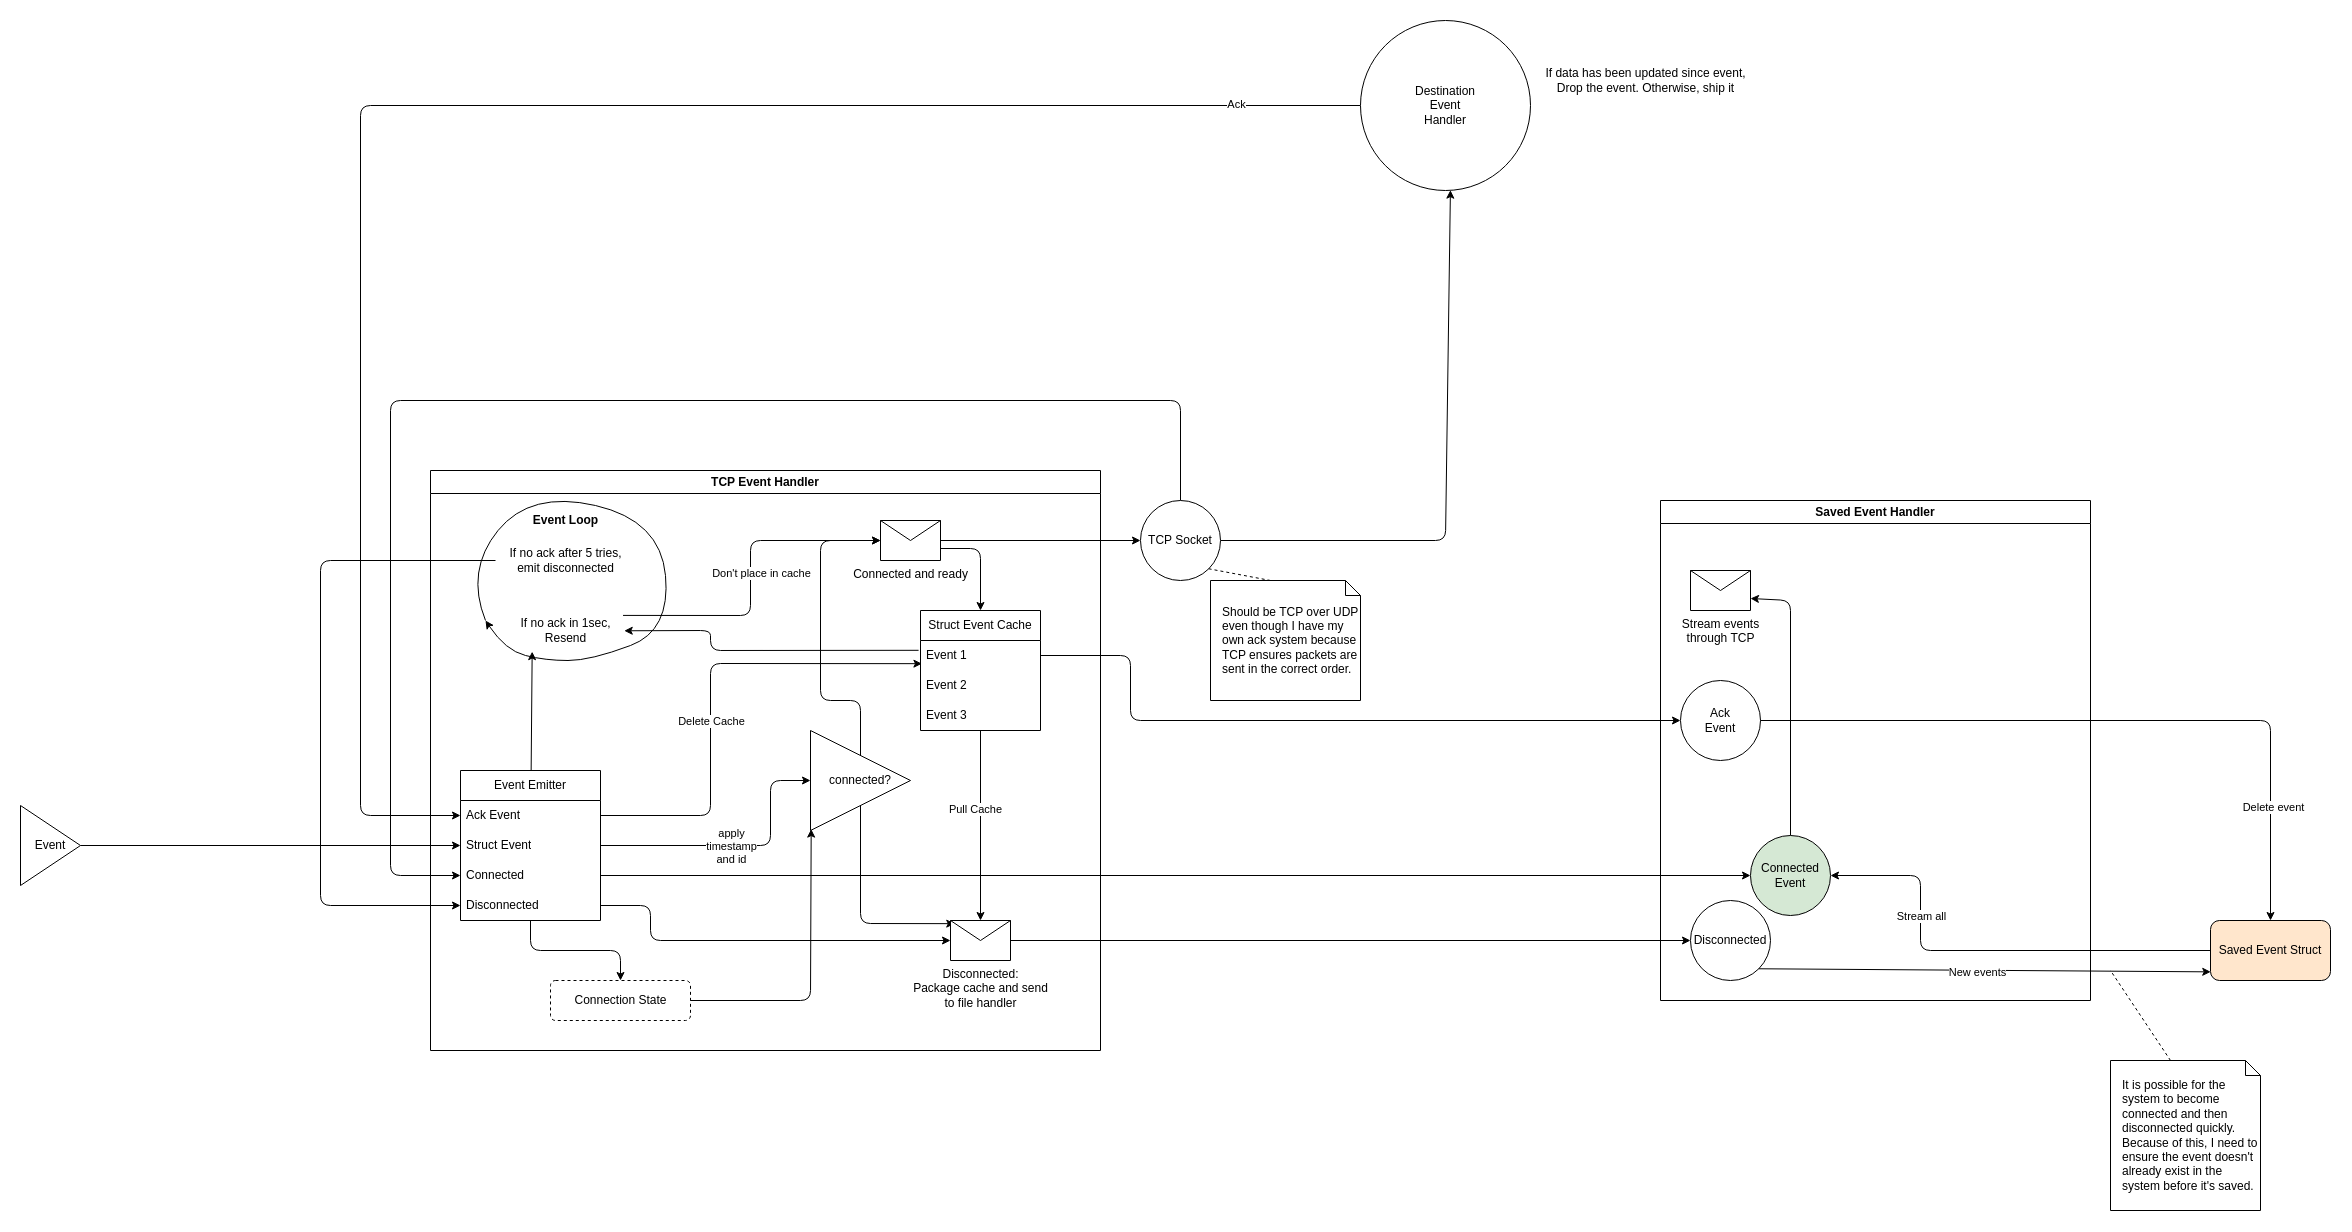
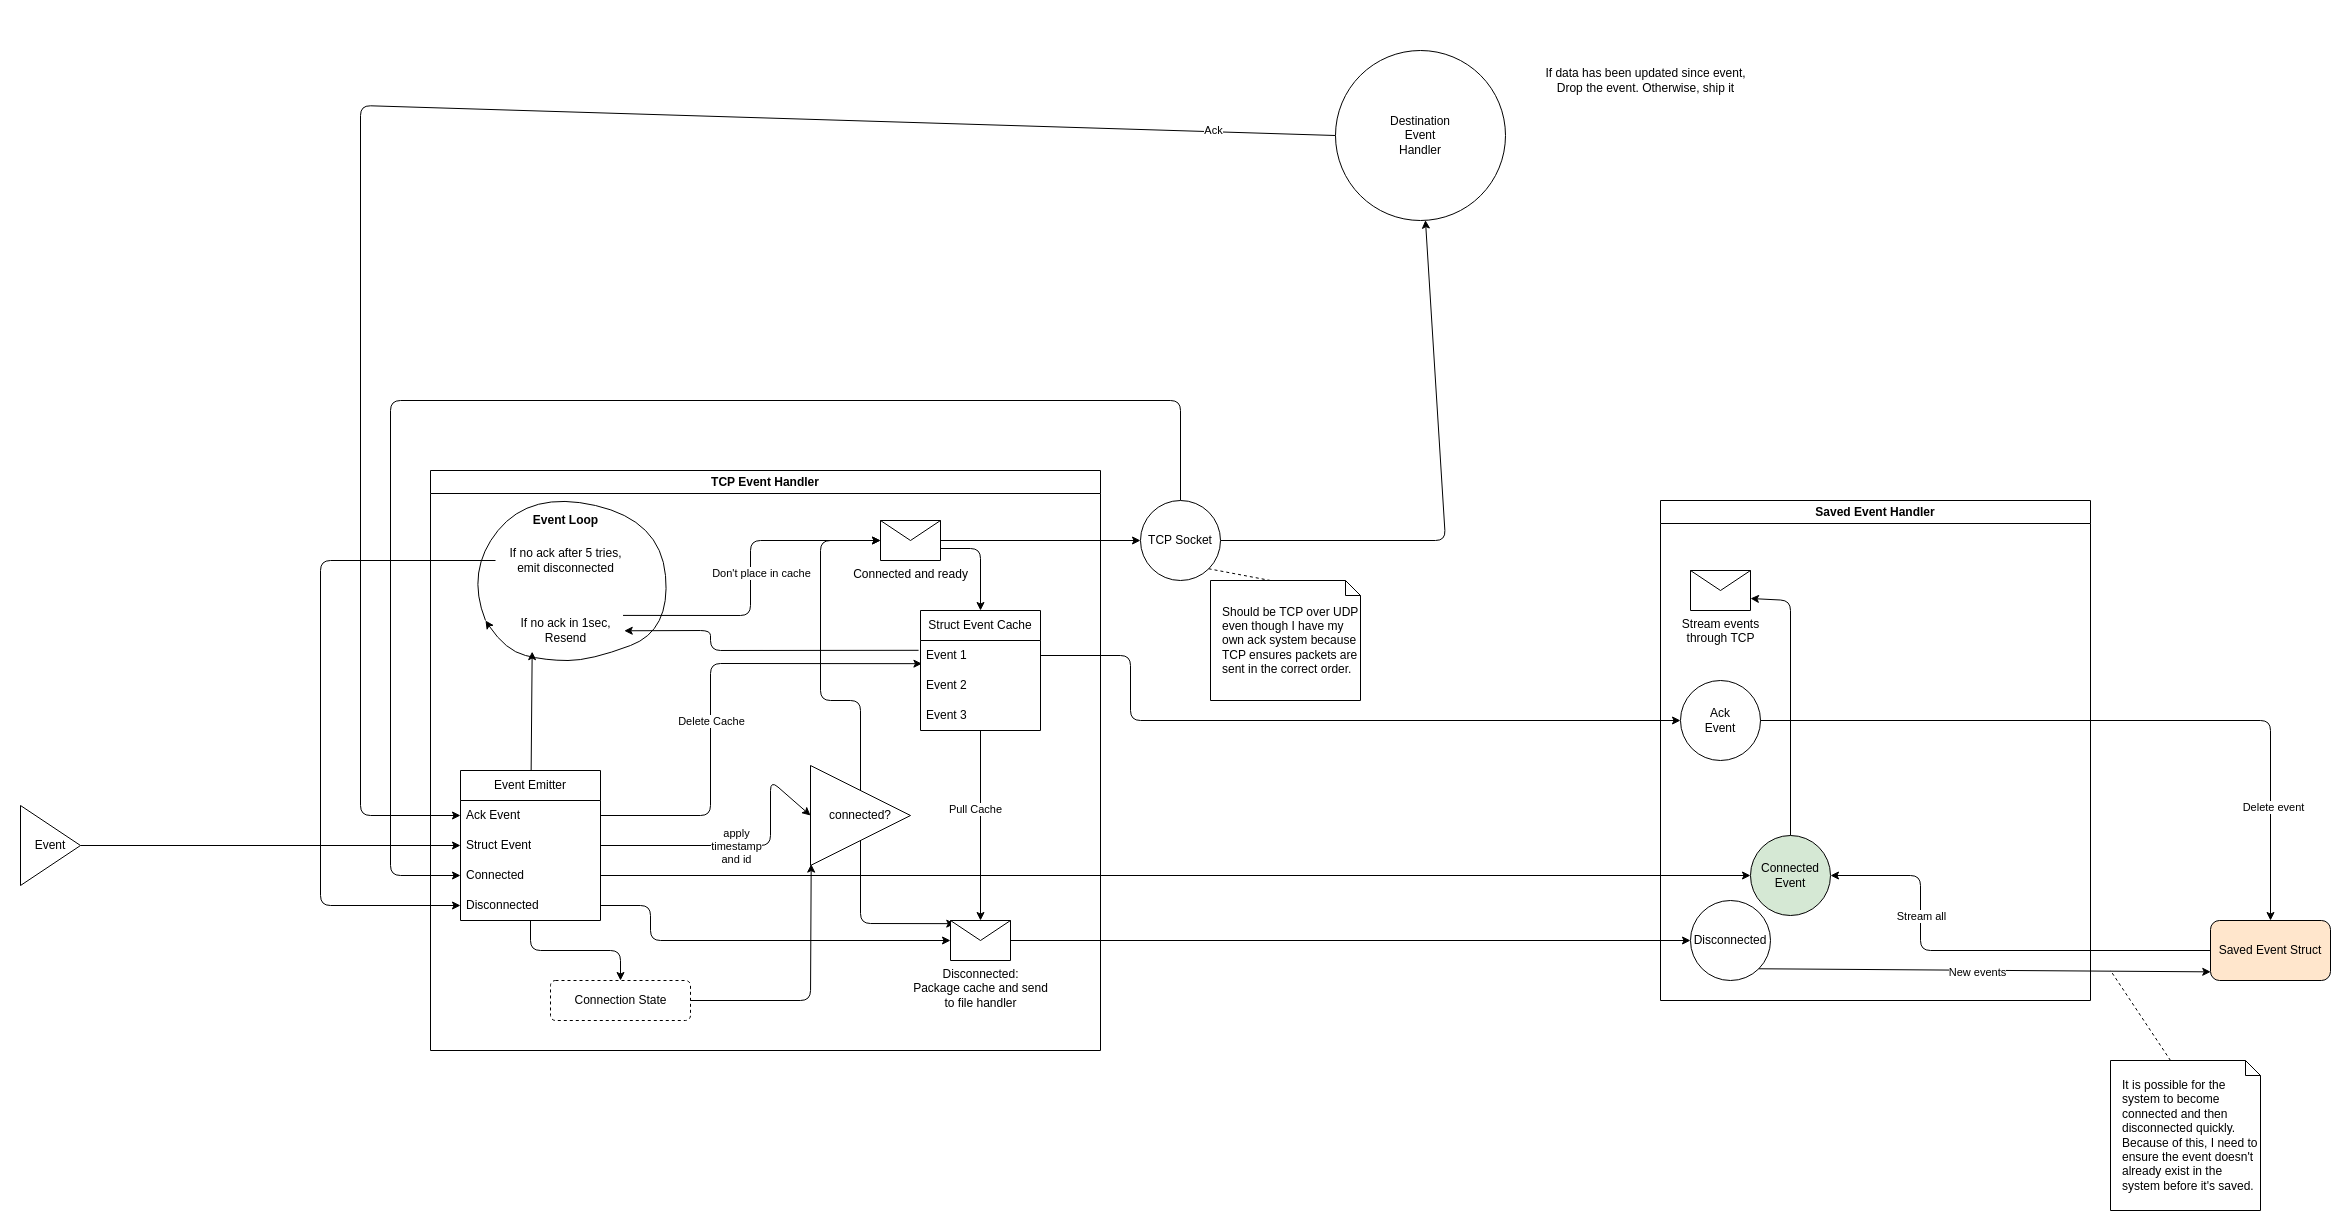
(1446, 106) -> (1421, 136)
(861, 781) -> (861, 816)
